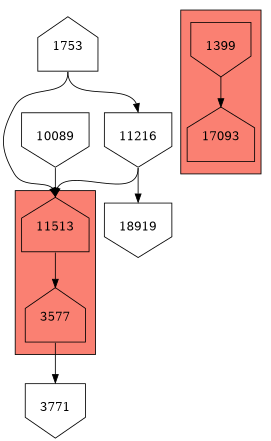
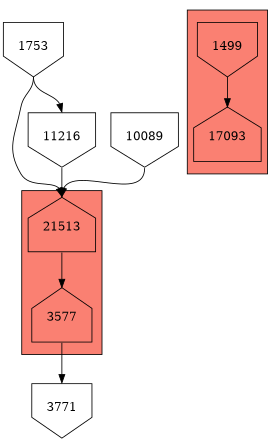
(68, 47) -> (33, 47)
(221, 47) -> (227, 47)
(55, 227) -> (62, 227)
(138, 227) -> none
